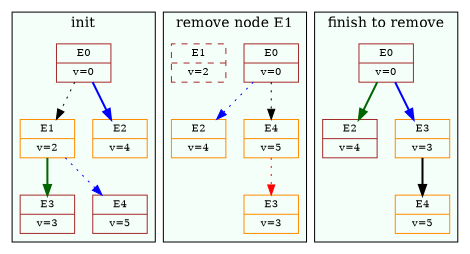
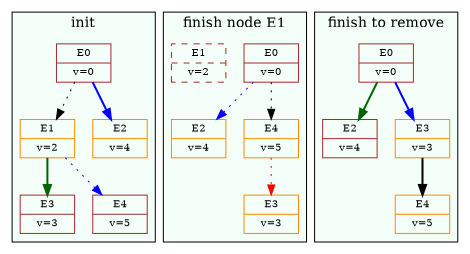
(235, 24) -> (235, 24)
